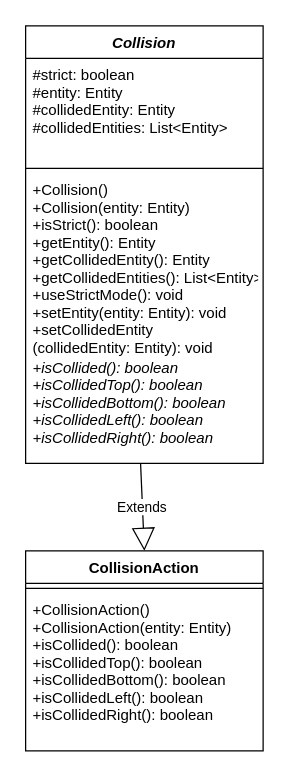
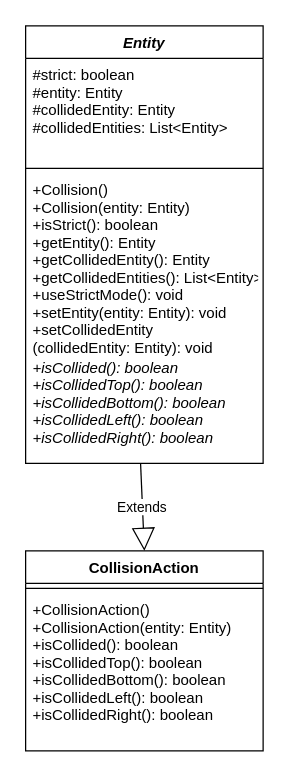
(144, 43) -> (144, 43)
